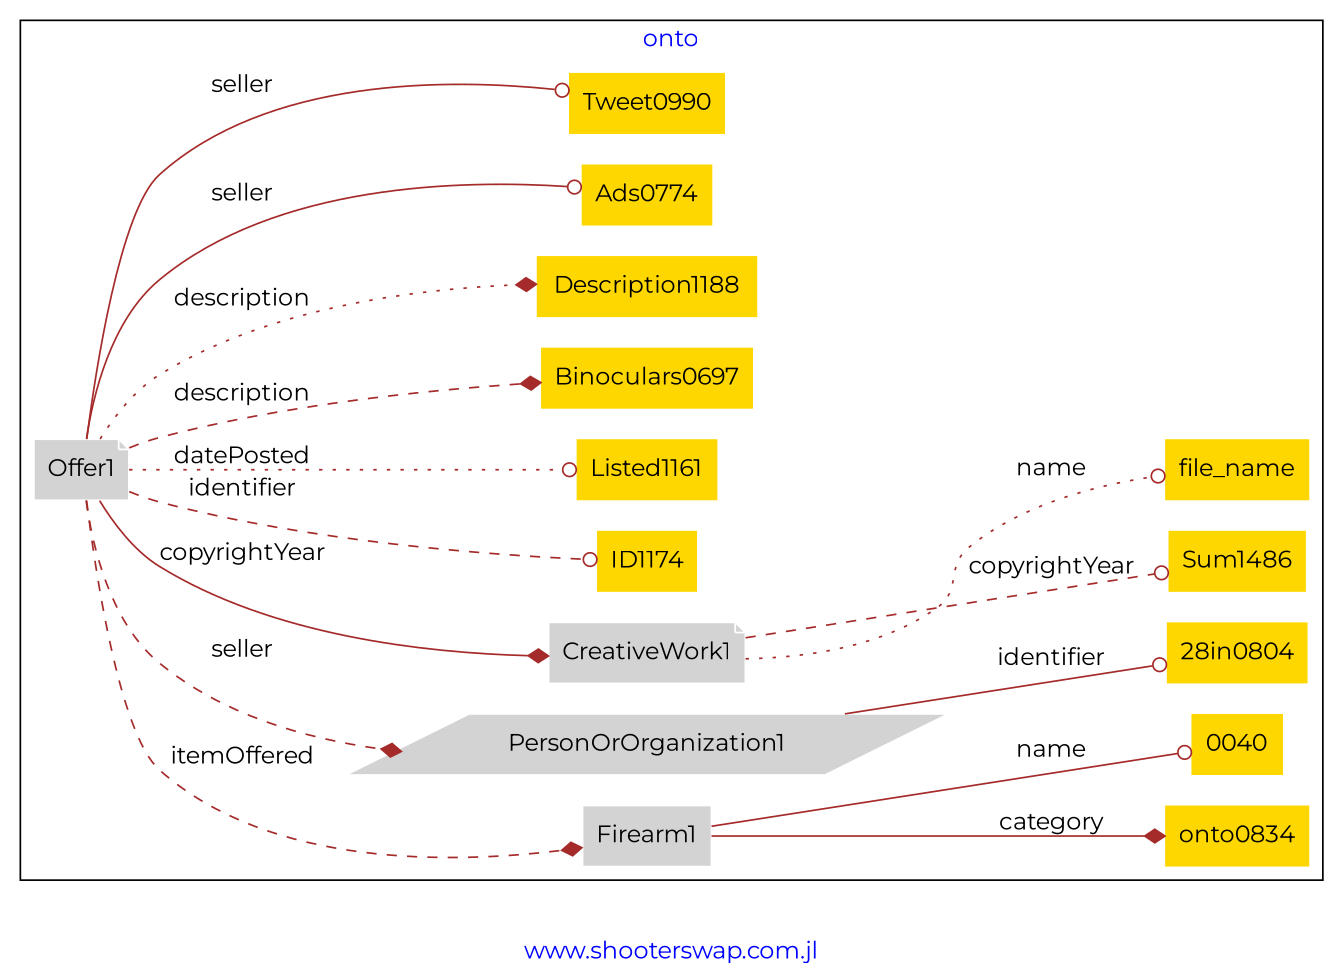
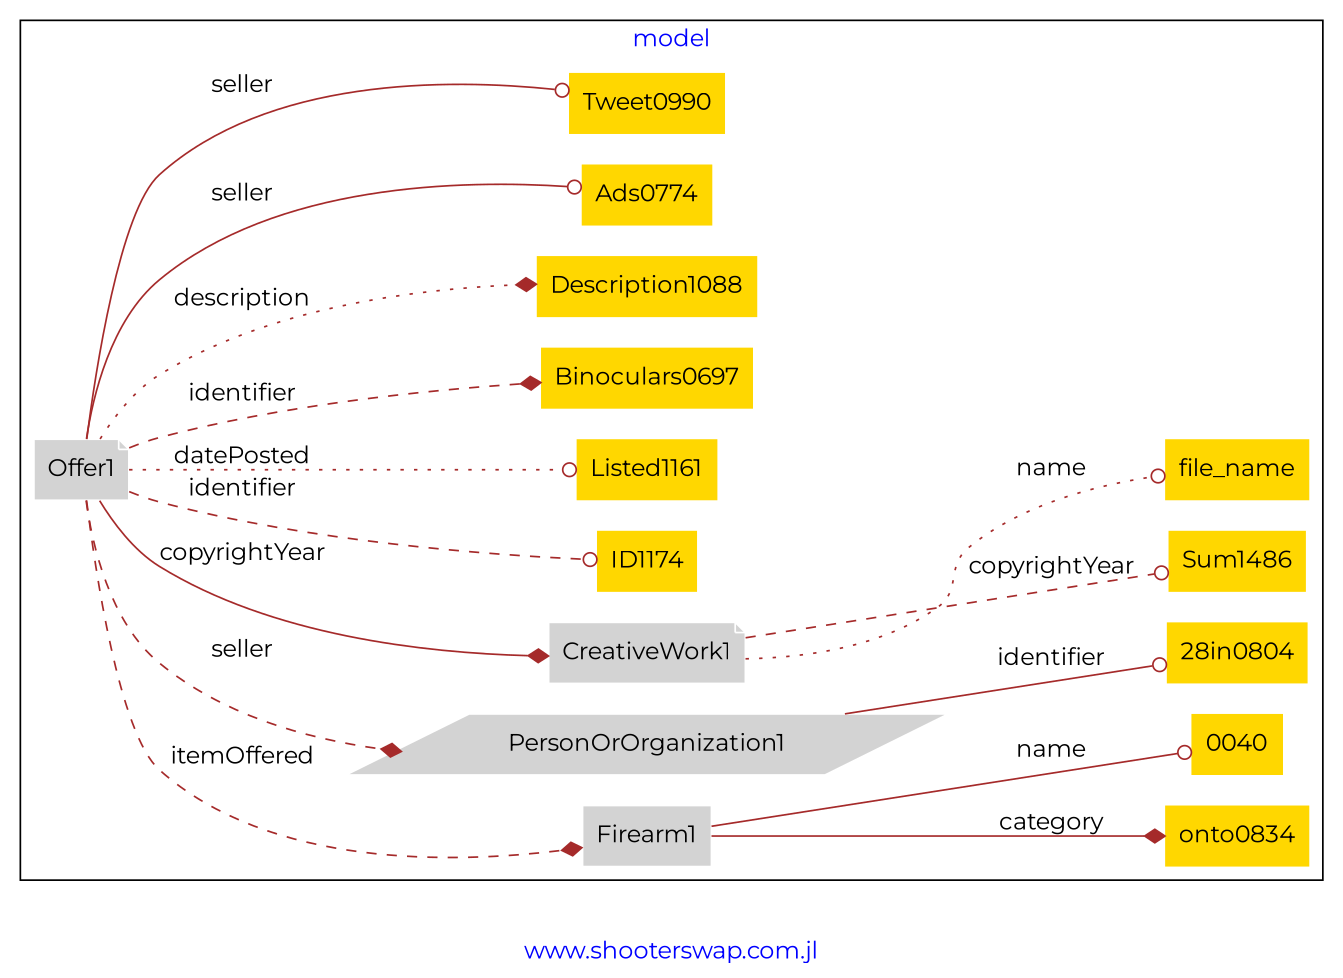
(672, 40) -> (672, 40)
(647, 287) -> (647, 287)
(243, 394) -> (243, 394)
